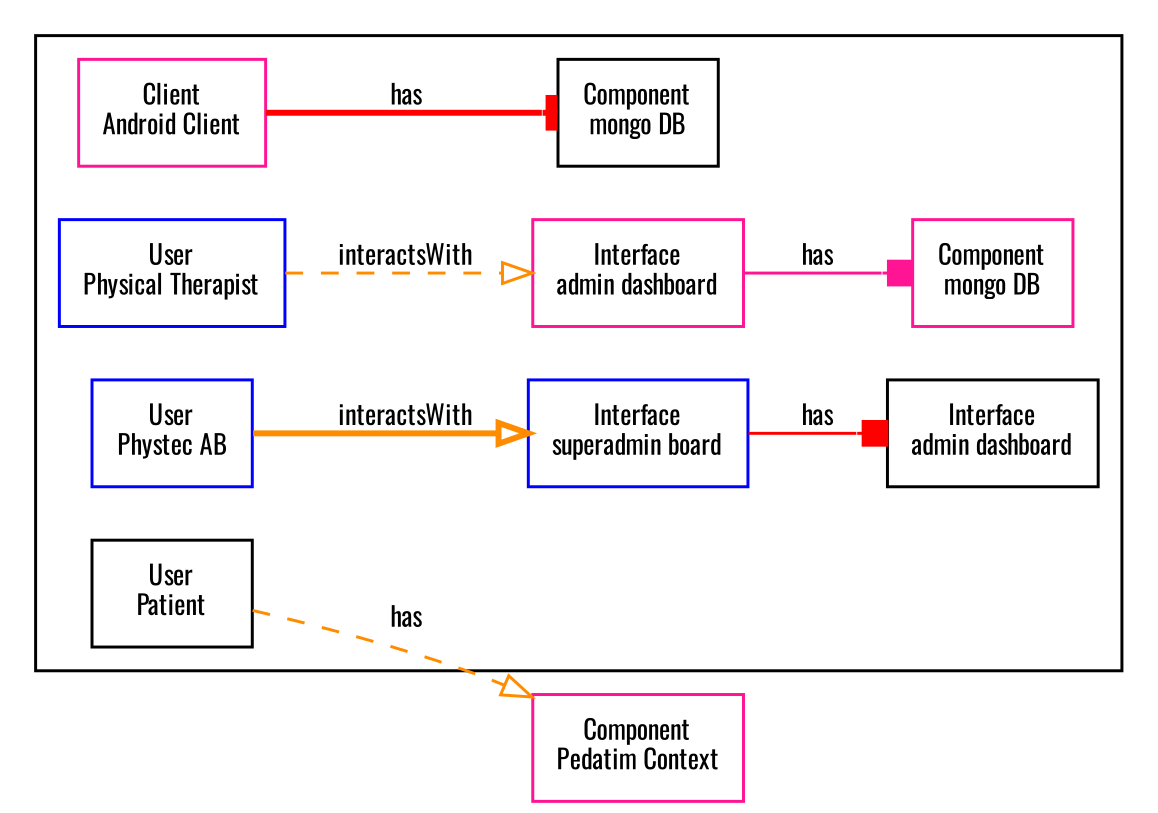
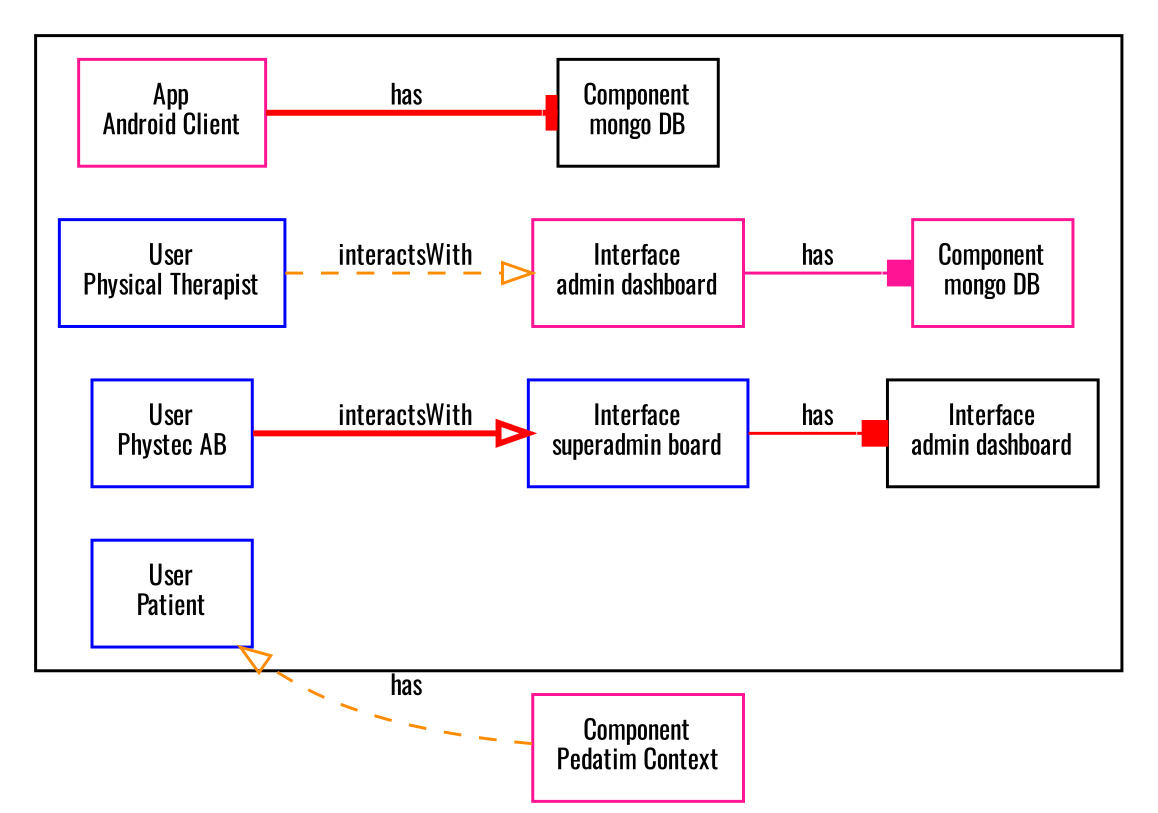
(172, 113) -> (172, 113)
(376, 433) -> (376, 433)
(172, 594) -> (172, 594)
(380, 643) -> (394, 721)
